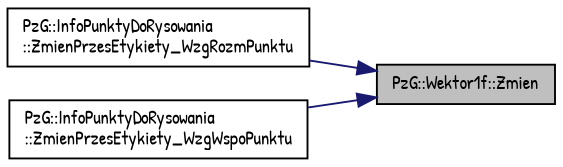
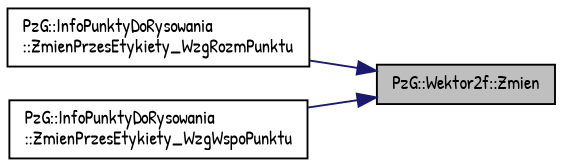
(466, 84) -> (466, 84)
